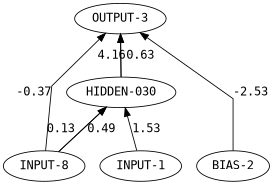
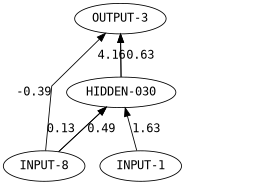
(34, 92) -> (34, 92)
(147, 129) -> (147, 129)
(233, 166) -> none
